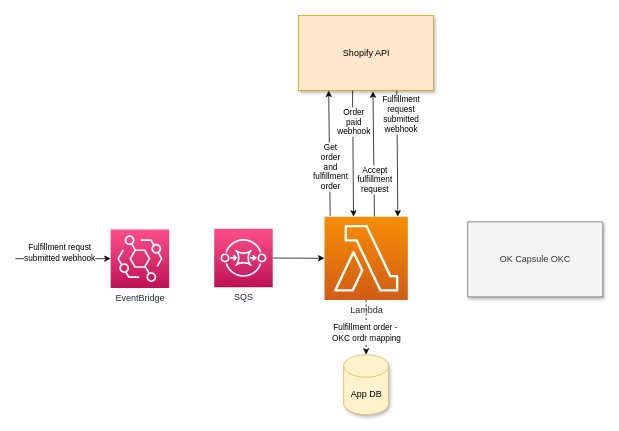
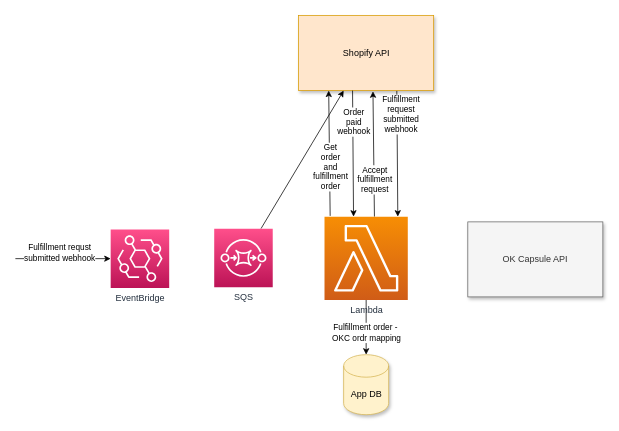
(311, 258) -> (301, 161)
(535, 259) -> (535, 259)
(366, 311) -> (366, 311)
